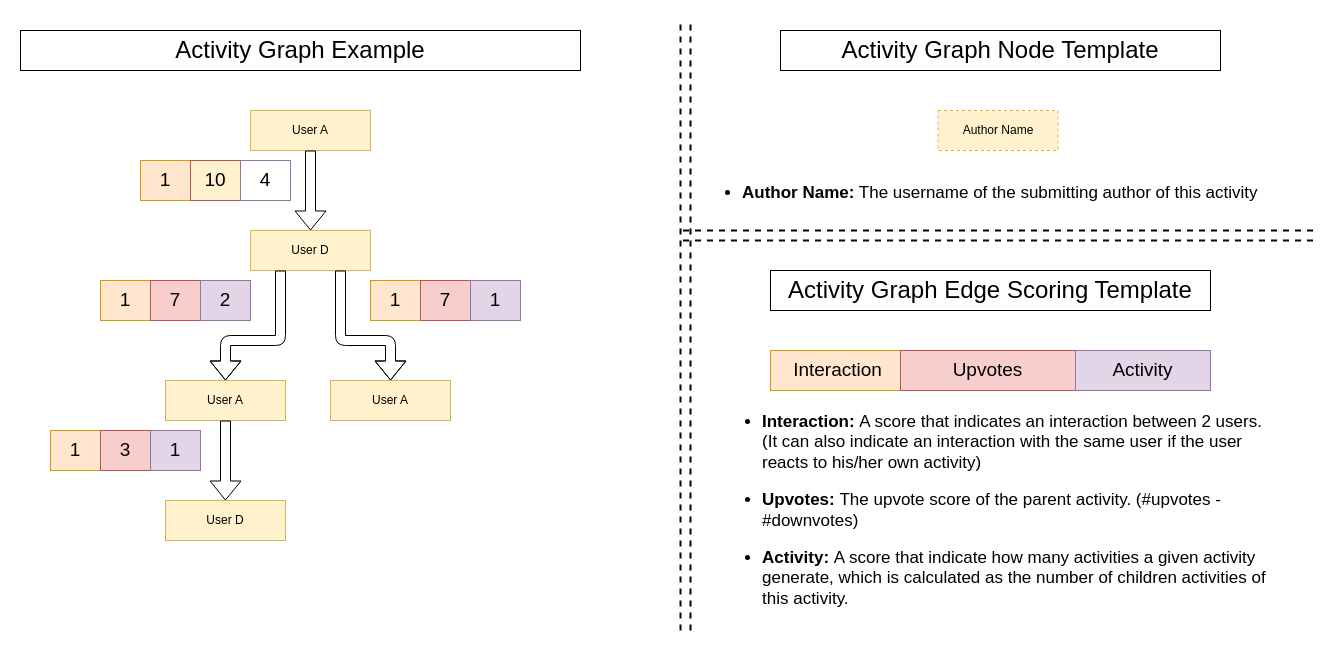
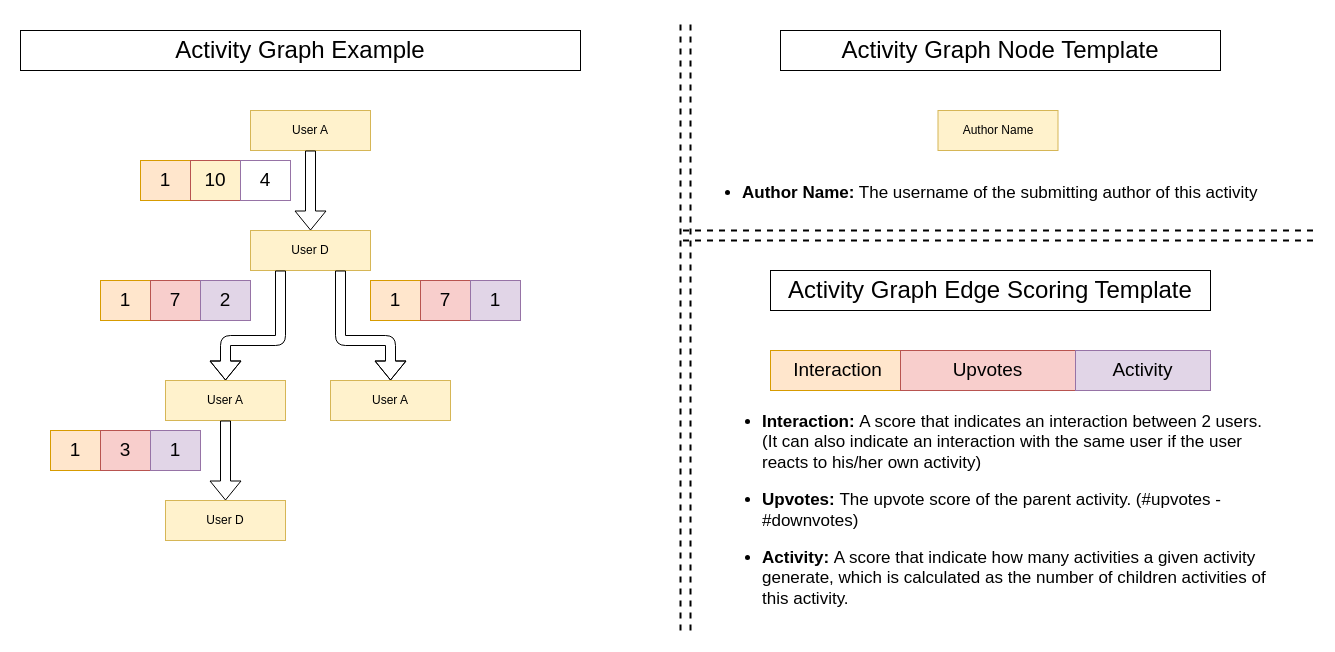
(998, 131) -> (998, 131)
